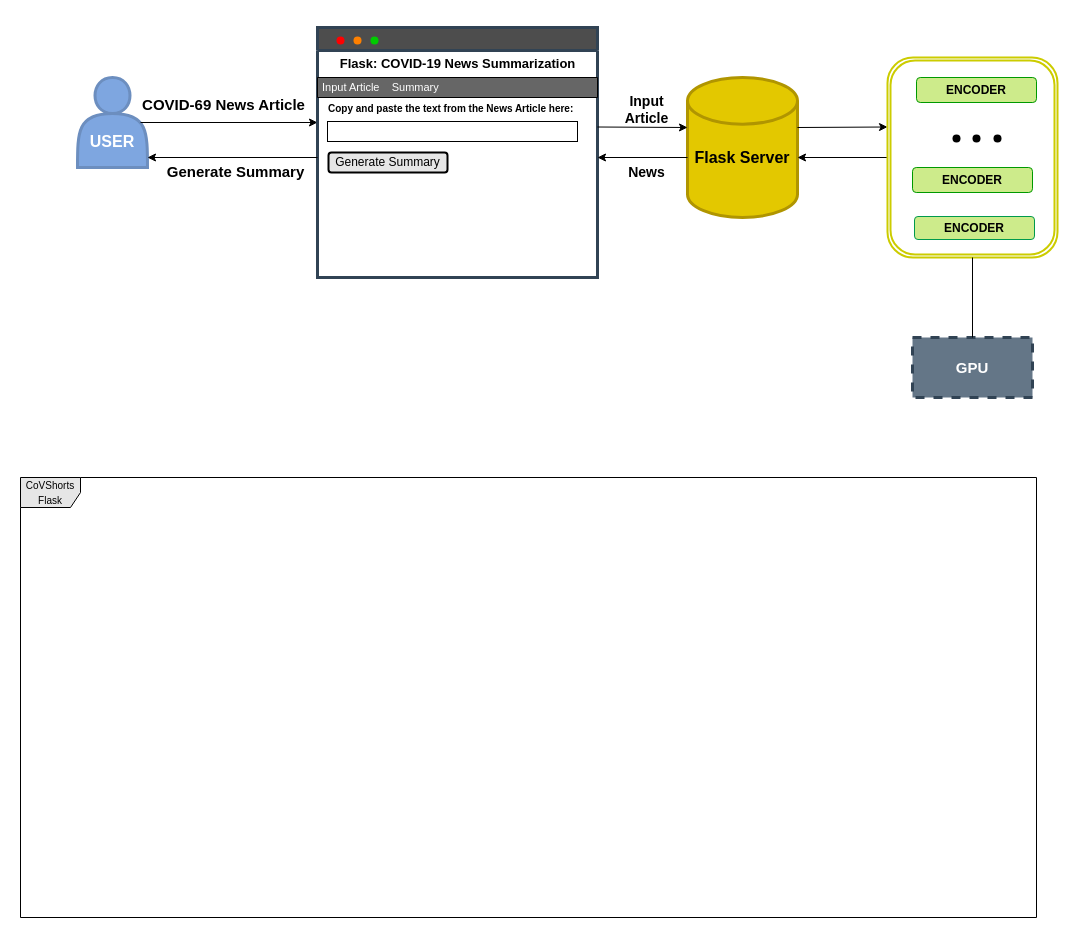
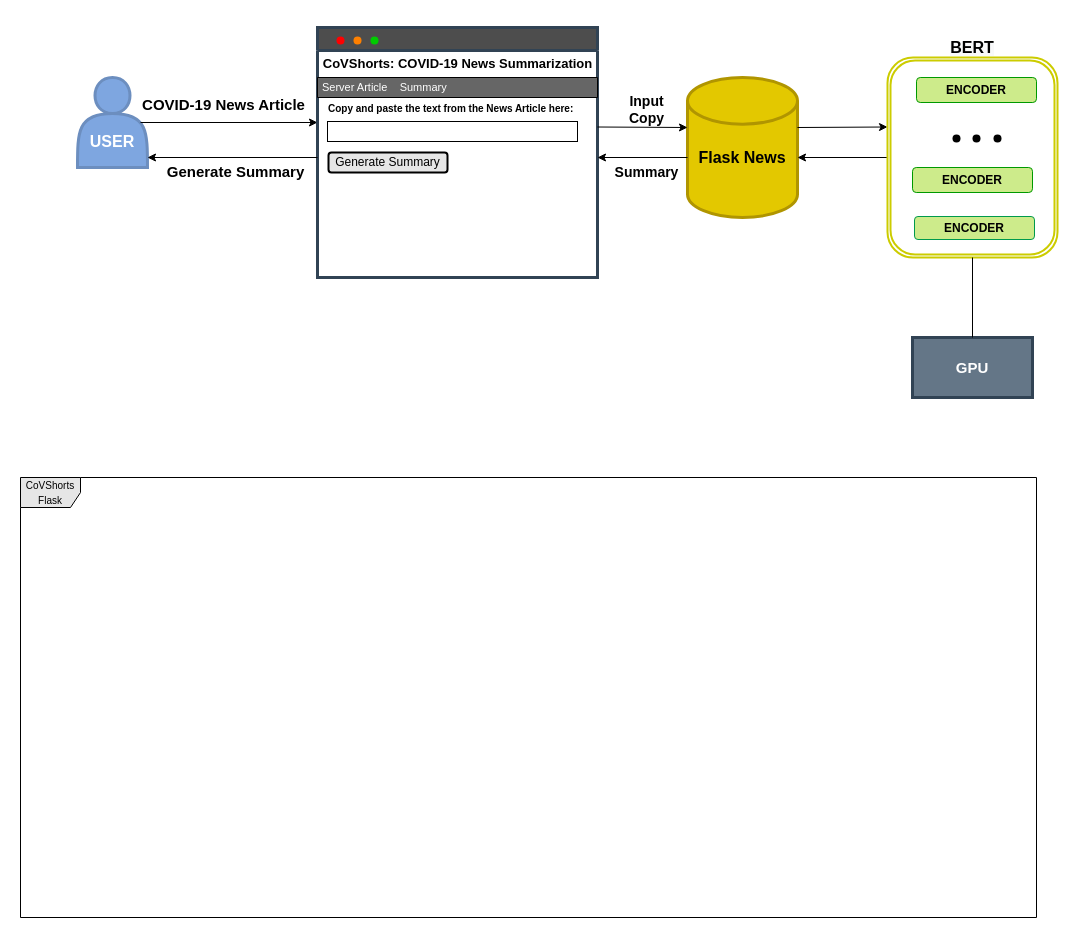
none -> (973, 48)
(458, 64) -> (458, 64)
(395, 88) -> (399, 88)
(224, 105) -> (224, 105)
(647, 110) -> (647, 110)
(743, 148) -> (743, 148)
(647, 173) -> (647, 173)
(973, 368) -> (973, 368)
